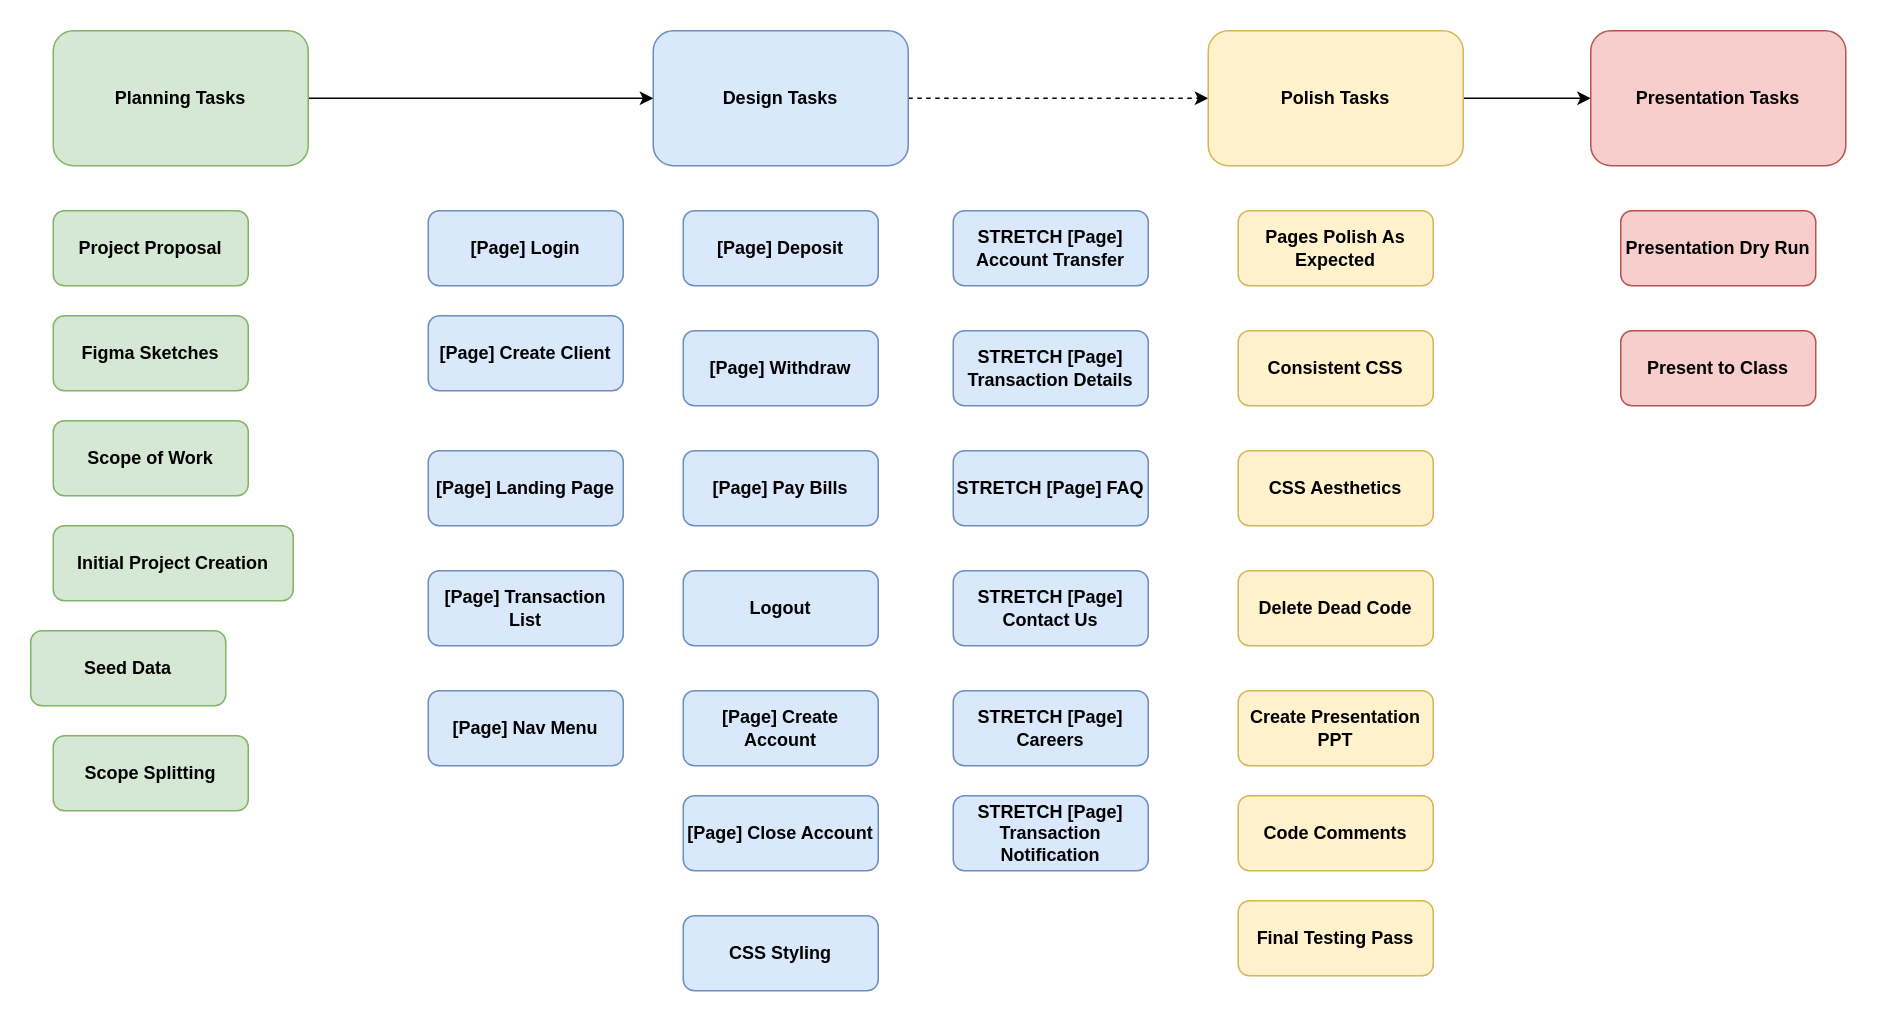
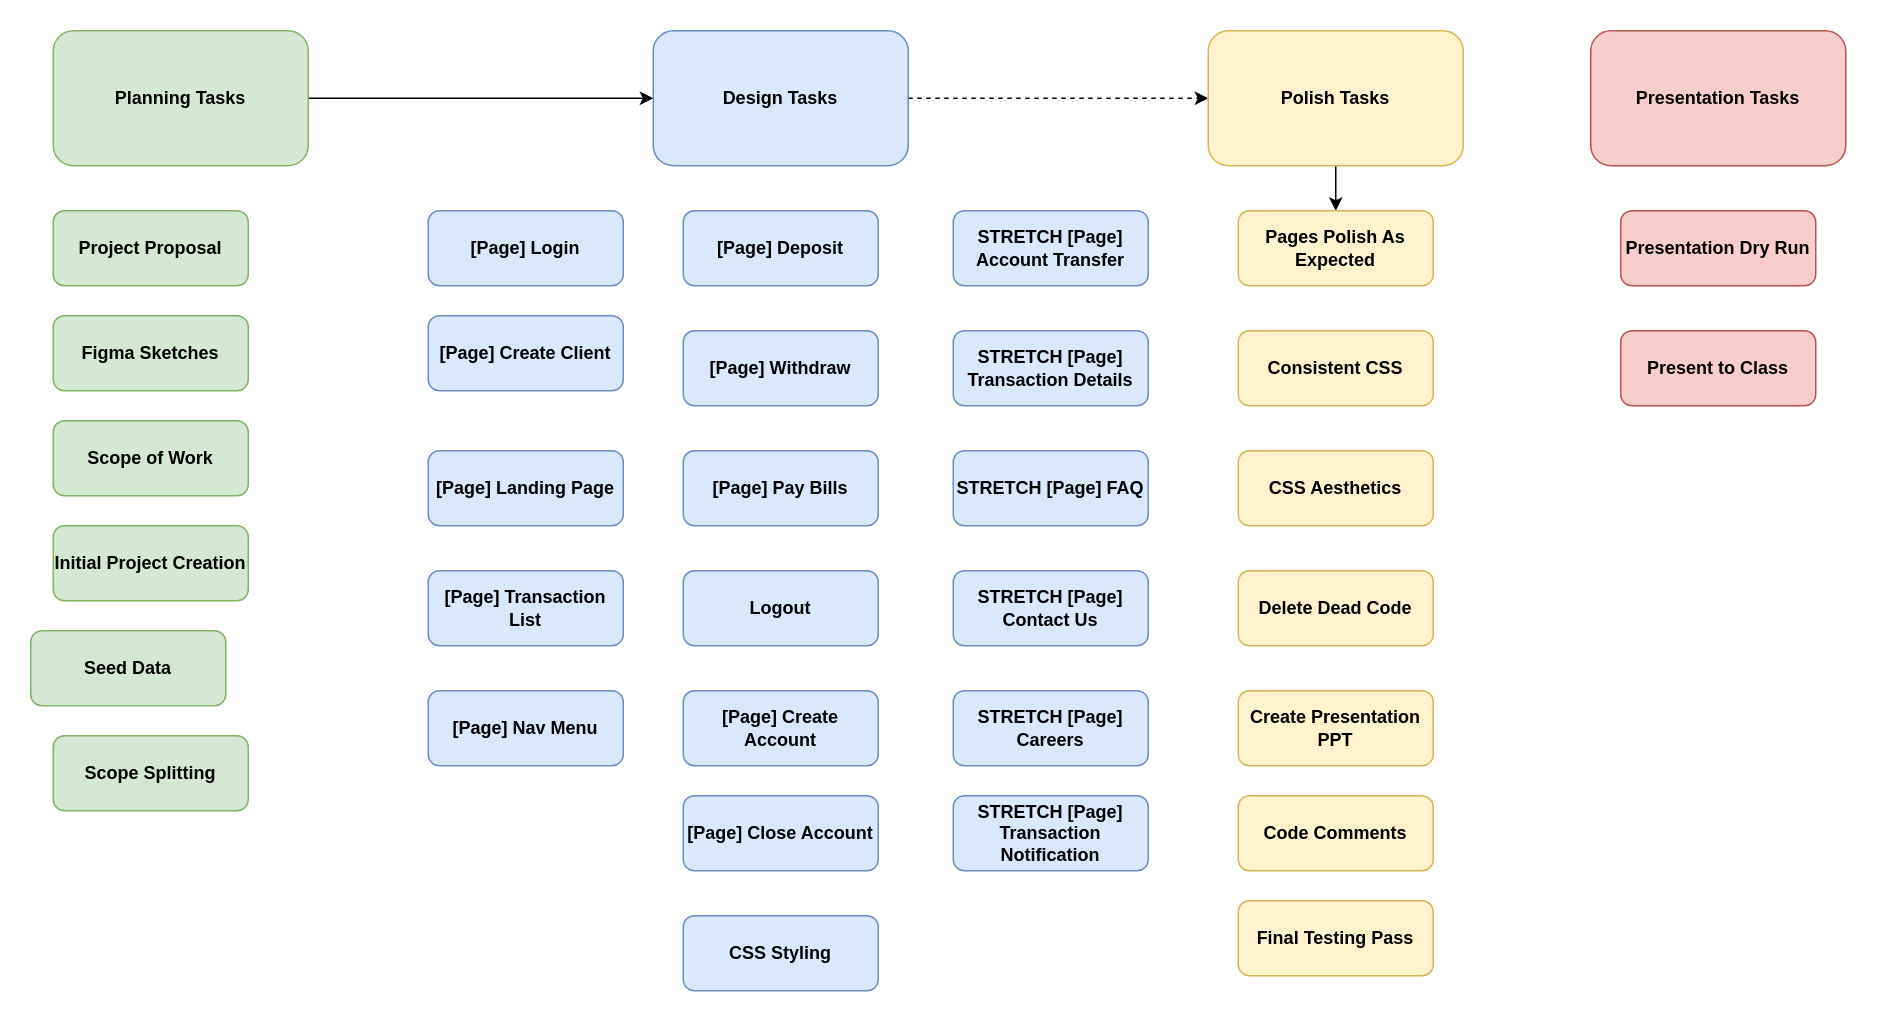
(1522, 98) -> (1336, 194)
(173, 563) -> (151, 563)
